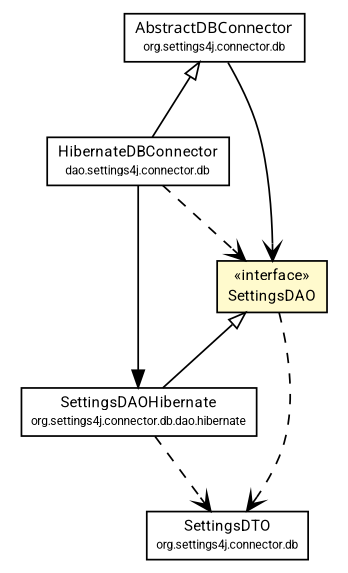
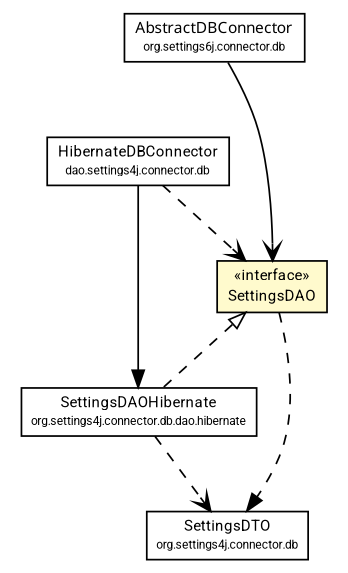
(215, 47) -> (215, 47)
(171, 107) -> none
(198, 356) -> (198, 356)
(290, 408) -> (290, 408)
